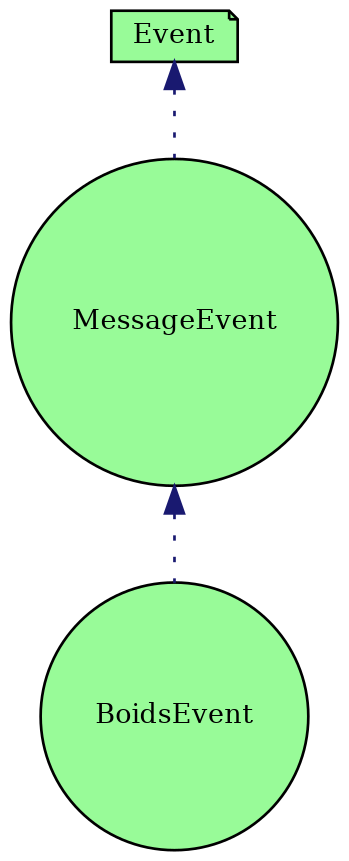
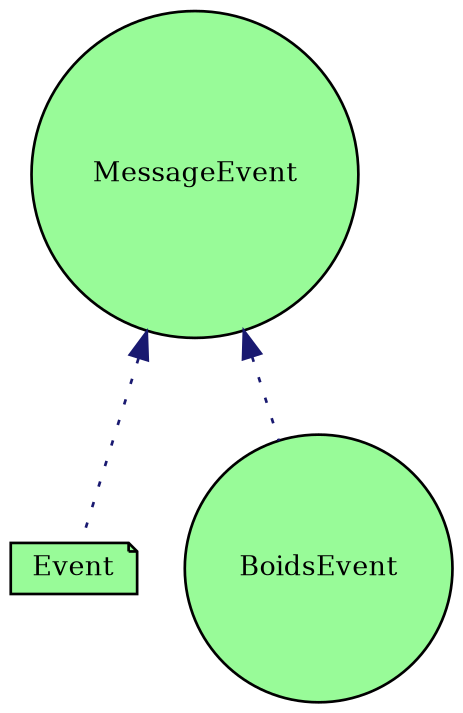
(174, 124) -> (110, 450)
